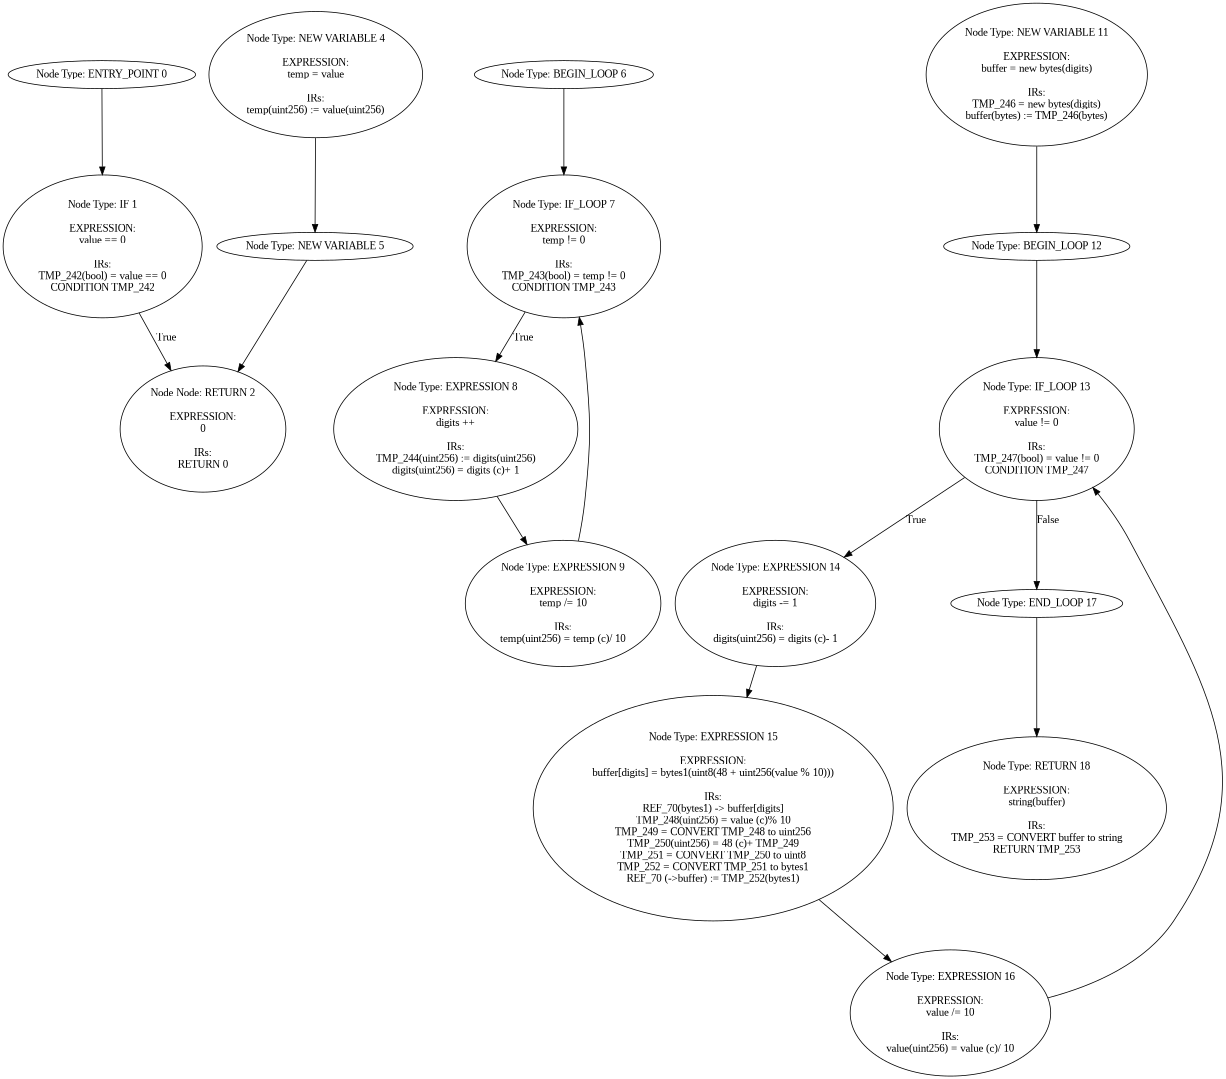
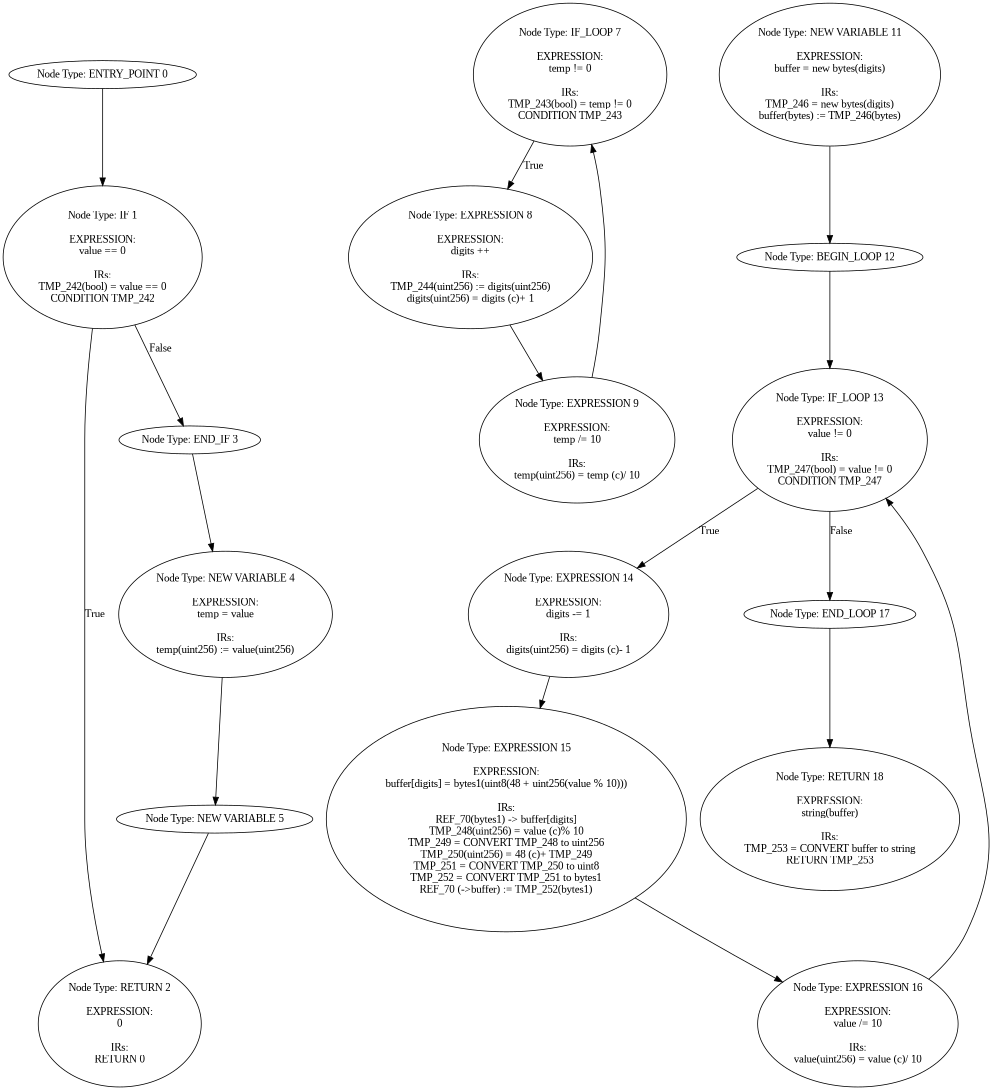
(564, 75) -> none
(203, 429) -> (120, 1024)
none -> (190, 440)
